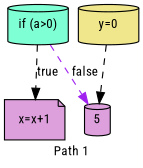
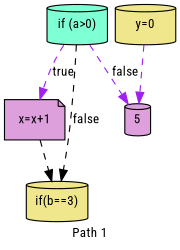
(37, 67) -> (52, 66)
(103, 69) -> (142, 69)
none -> (57, 202)
